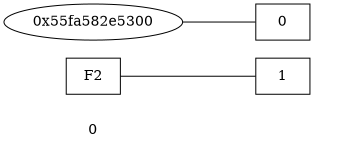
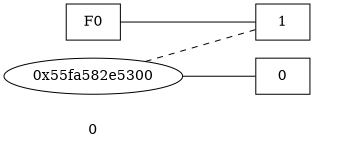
none -> (201, 46)
(93, 76) -> (93, 22)
